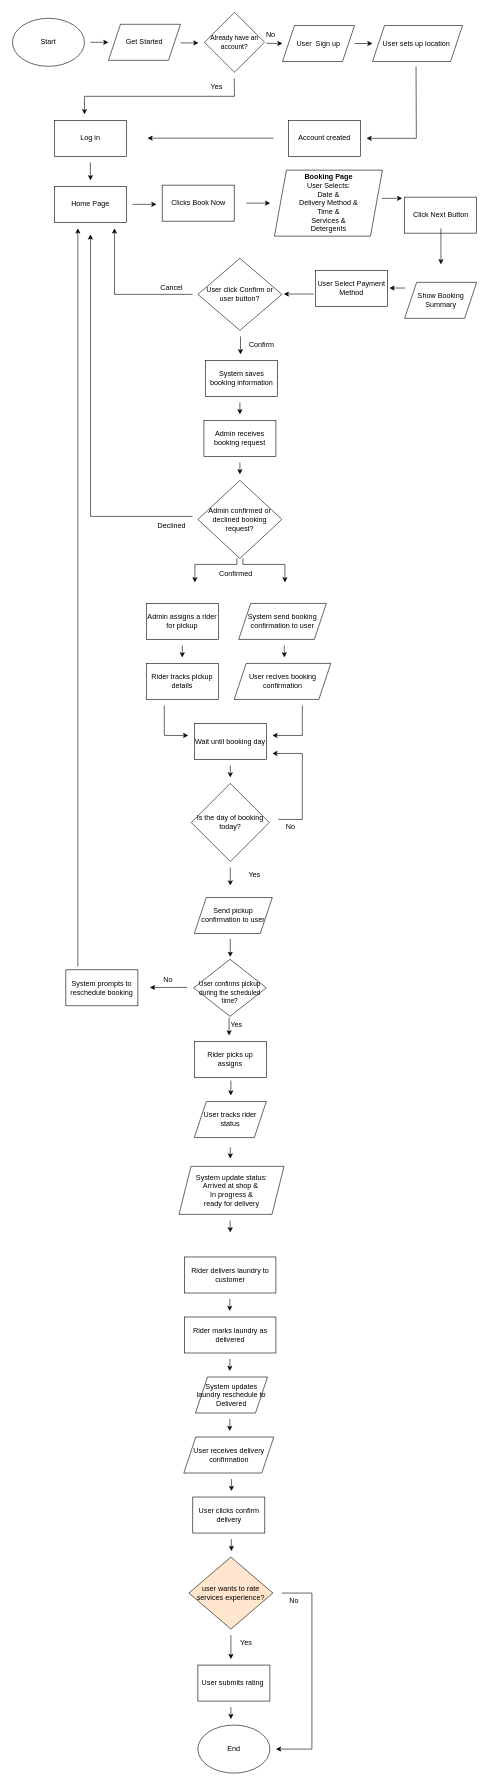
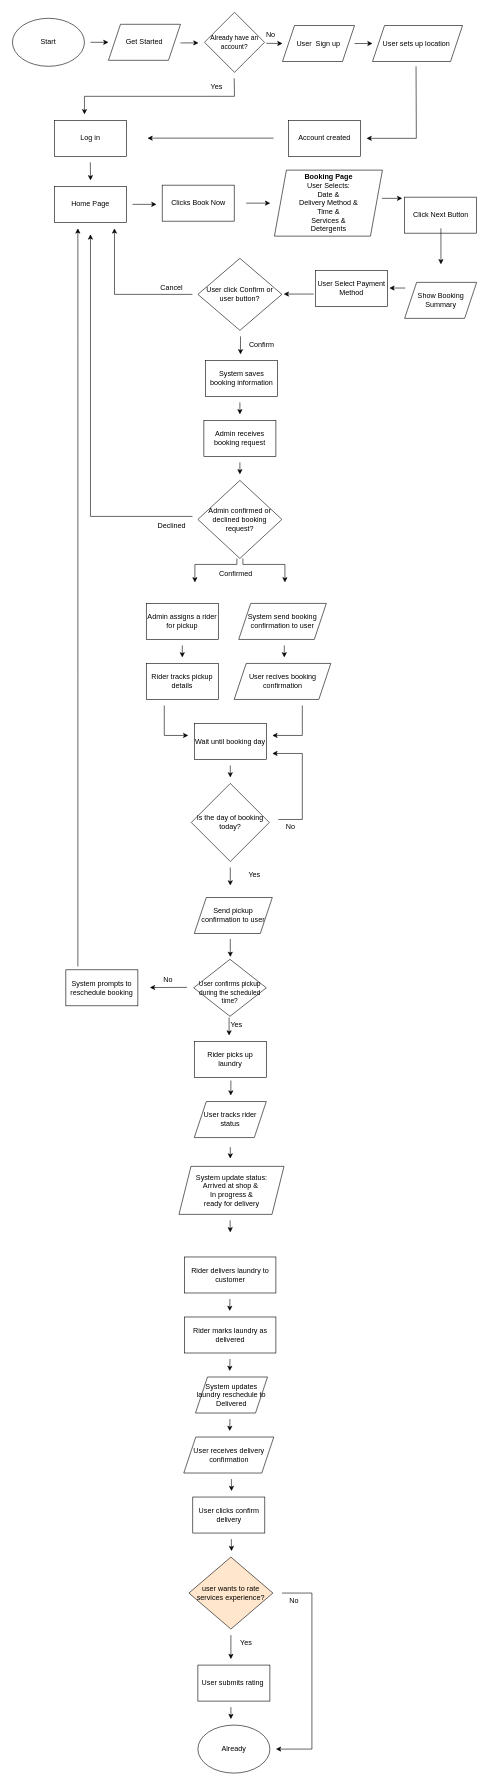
(230, 1059) -> (230, 1059)
(234, 1749) -> (234, 1749)
